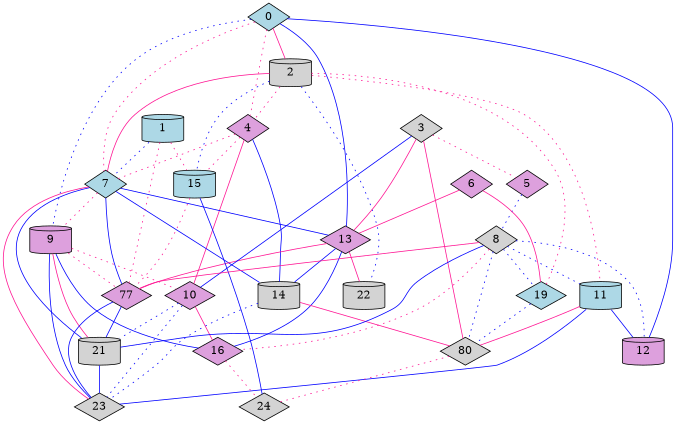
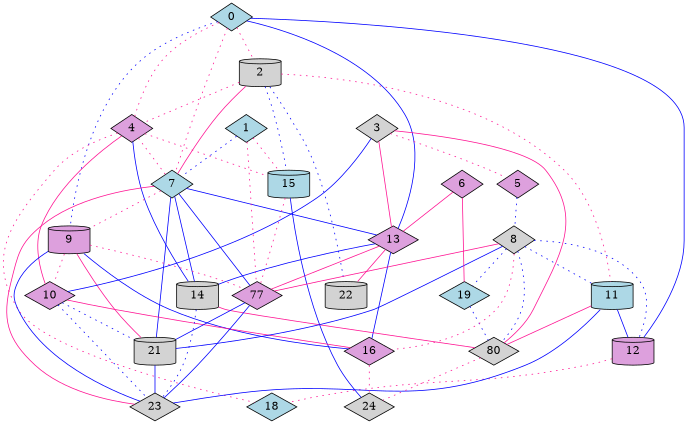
(279, 43) -> (245, 43)
(500, 117) -> none
(163, 128) -> (246, 128)
none -> (272, 407)
